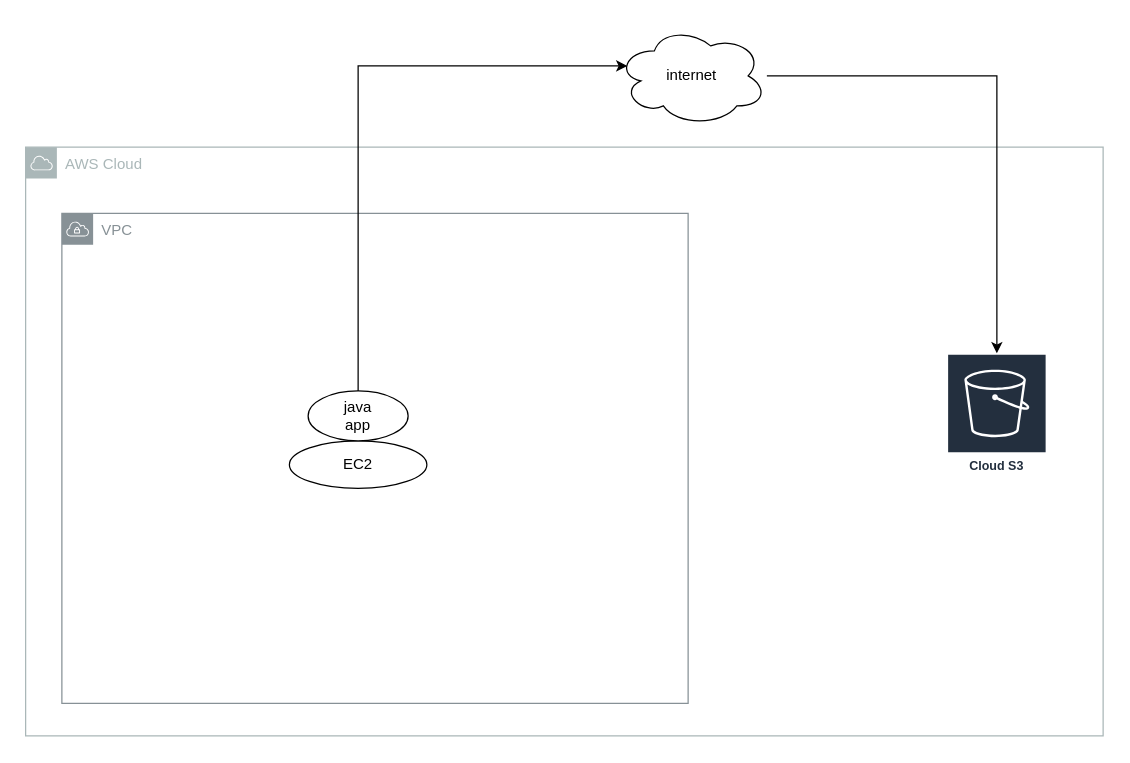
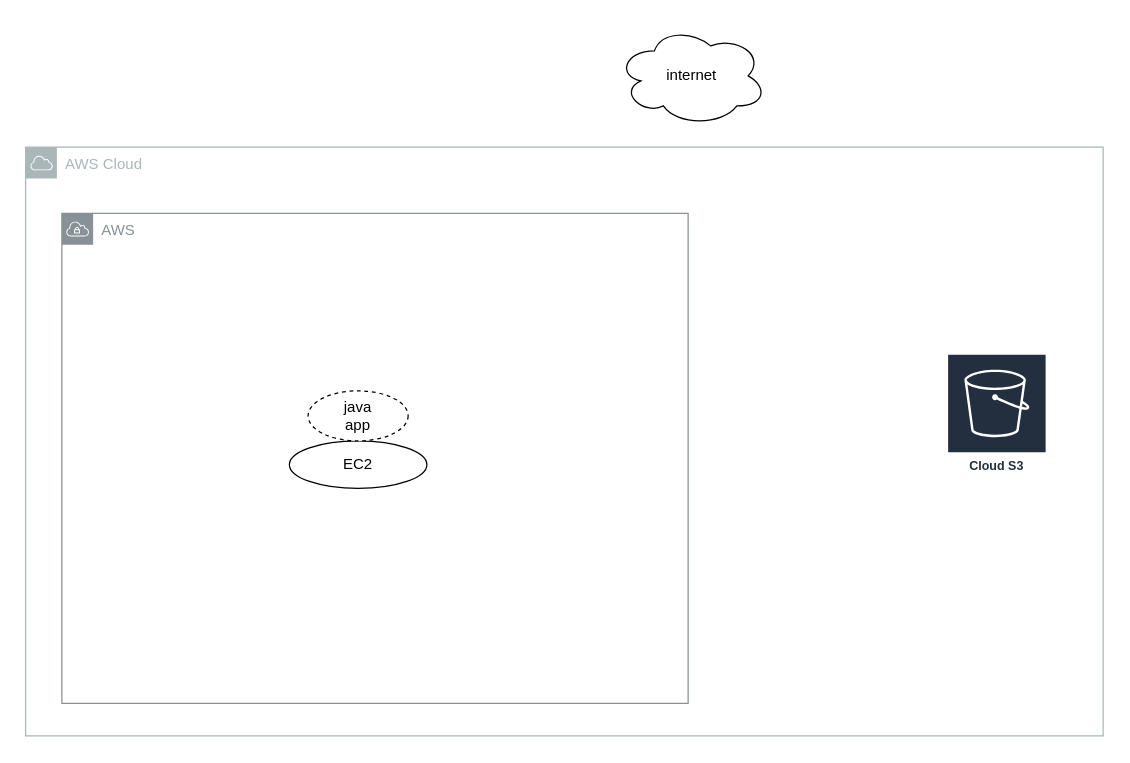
(997, 95) -> none
(358, 98) -> none
(114, 231) -> (114, 231)
(358, 416) -> (358, 416)
